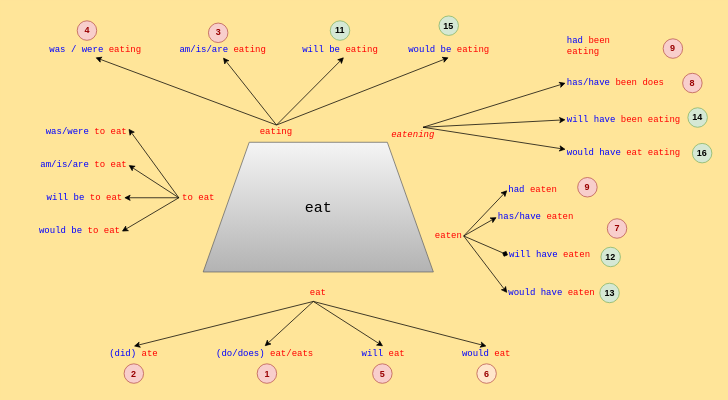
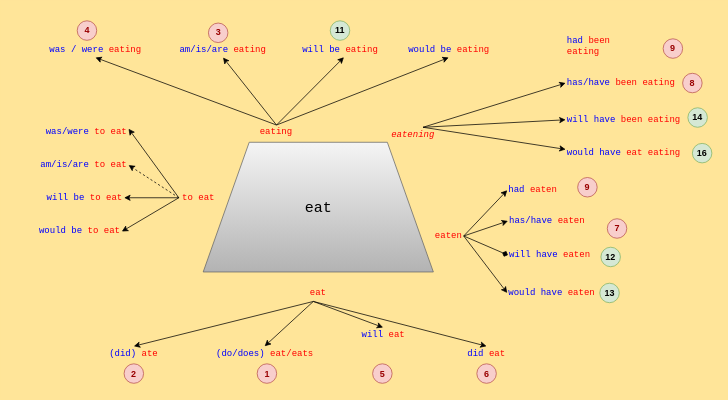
(449, 26) -> none
(610, 83) -> (614, 83)
(153, 181) -> (153, 181)
(542, 217) -> (553, 221)
(383, 354) -> (383, 335)
(487, 354) -> (487, 354)
(487, 374) -> (487, 374)
